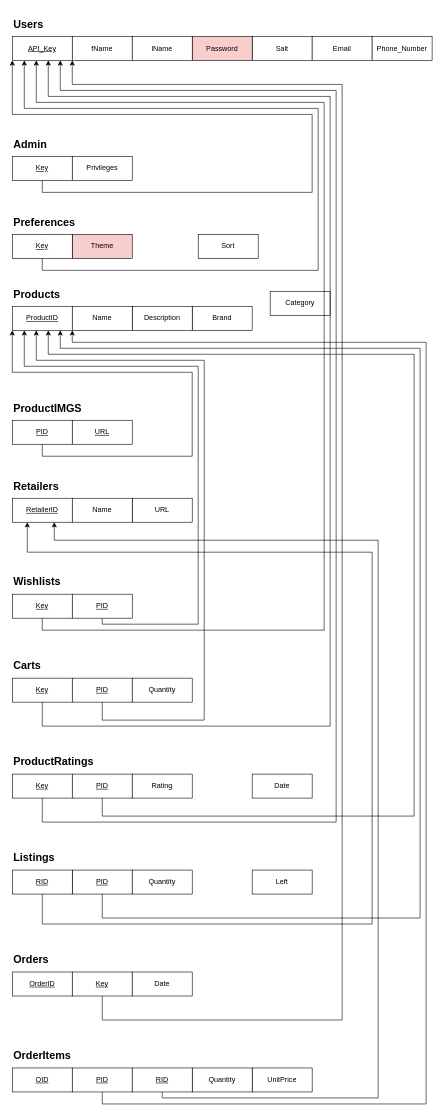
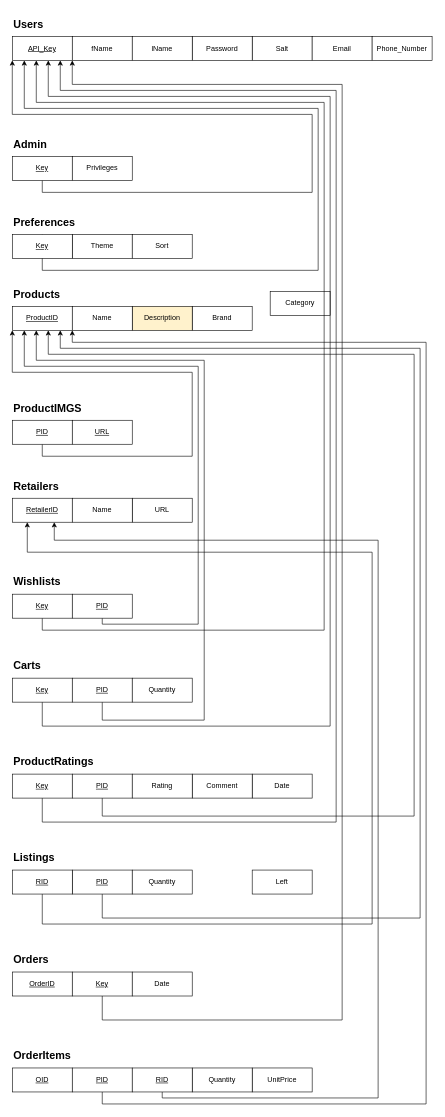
(222, 48) -> (222, 48)
(102, 246) -> (102, 246)
(228, 246) -> (162, 246)
(162, 318) -> (162, 318)
none -> (222, 786)
